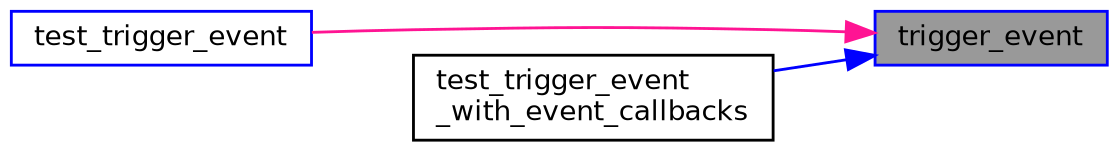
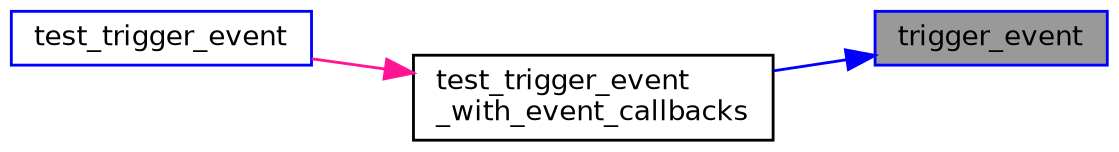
(579, 28) -> (348, 64)
